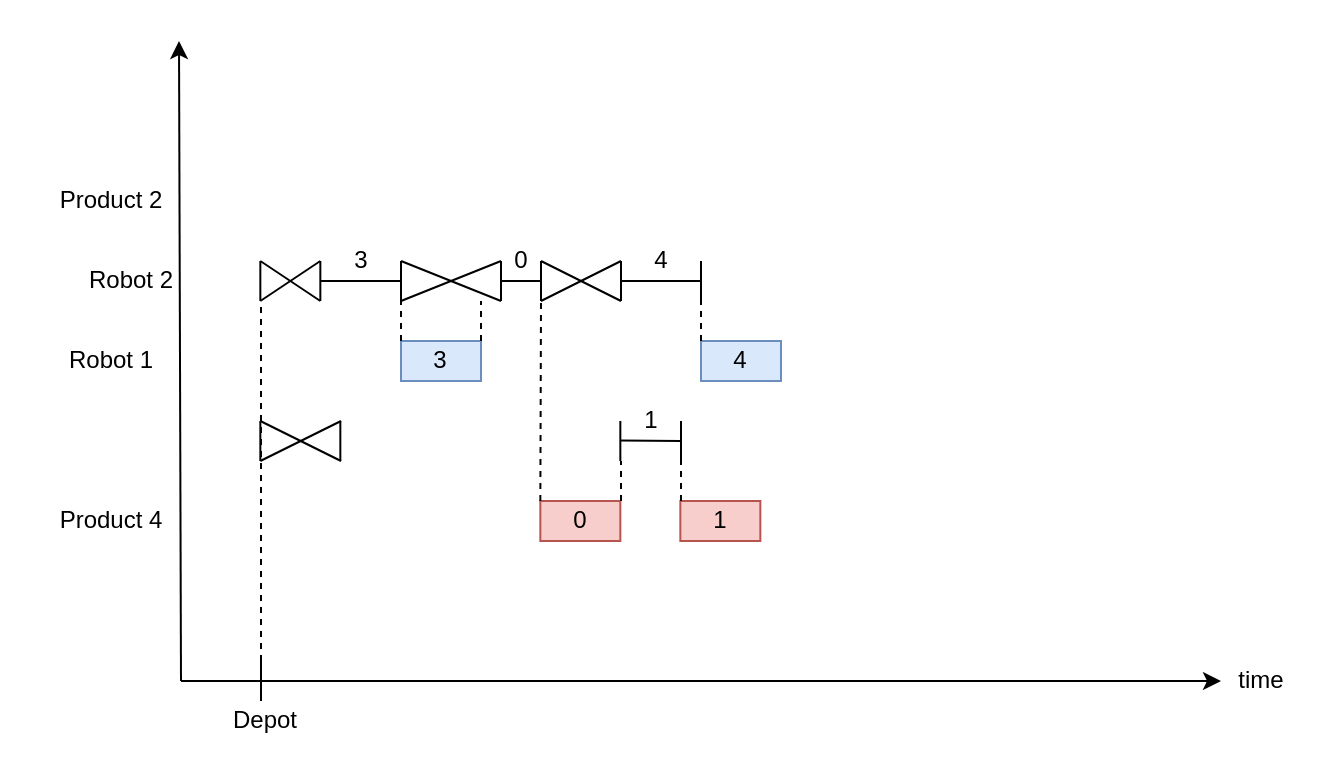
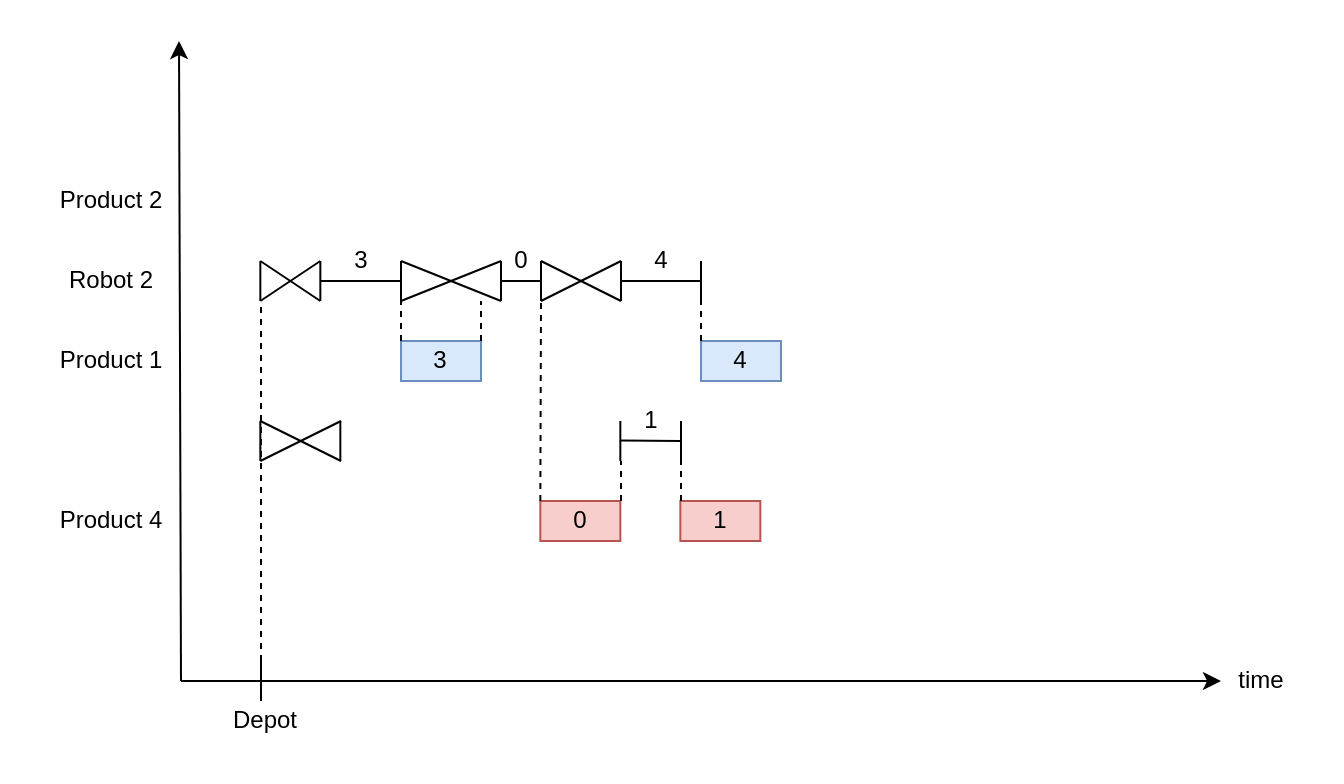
(131, 281) -> (111, 281)
(112, 361) -> (112, 361)
